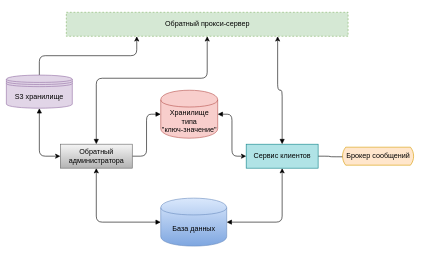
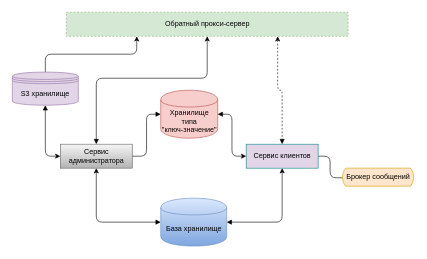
(280, 90) -> (280, 90)
(39, 92) -> (45, 89)
(97, 156) -> (97, 156)
(282, 156) -> (282, 156)
(378, 156) -> (378, 177)
(194, 230) -> (194, 230)
